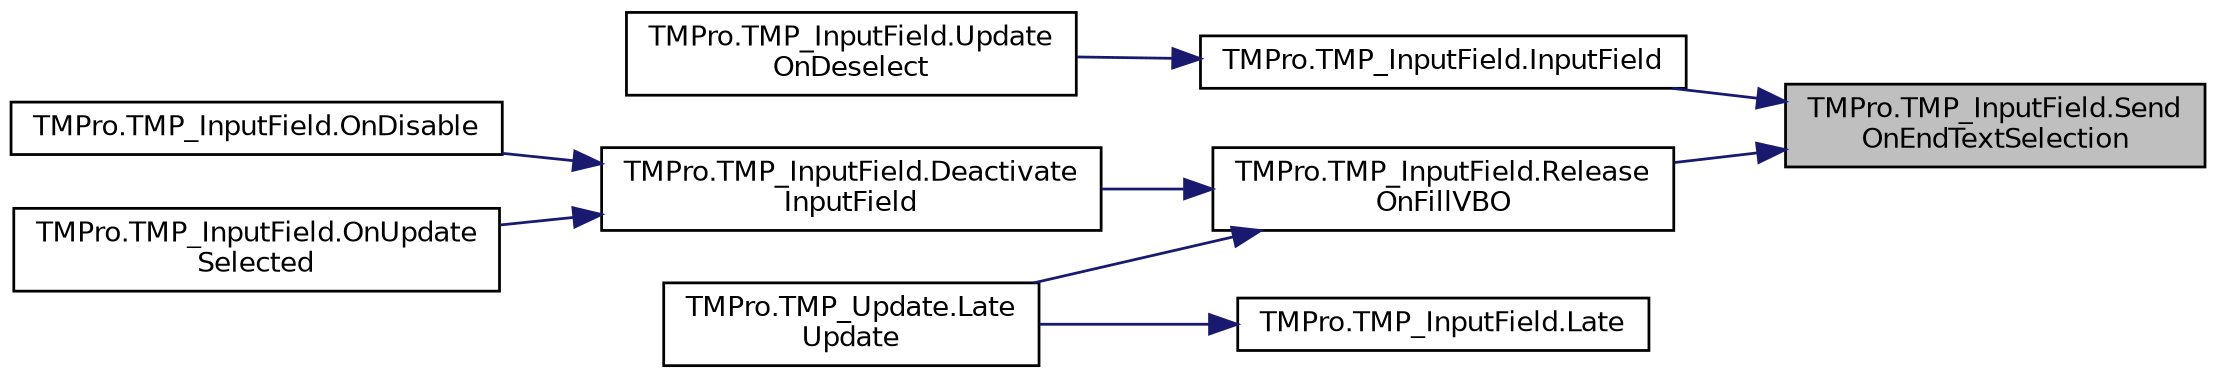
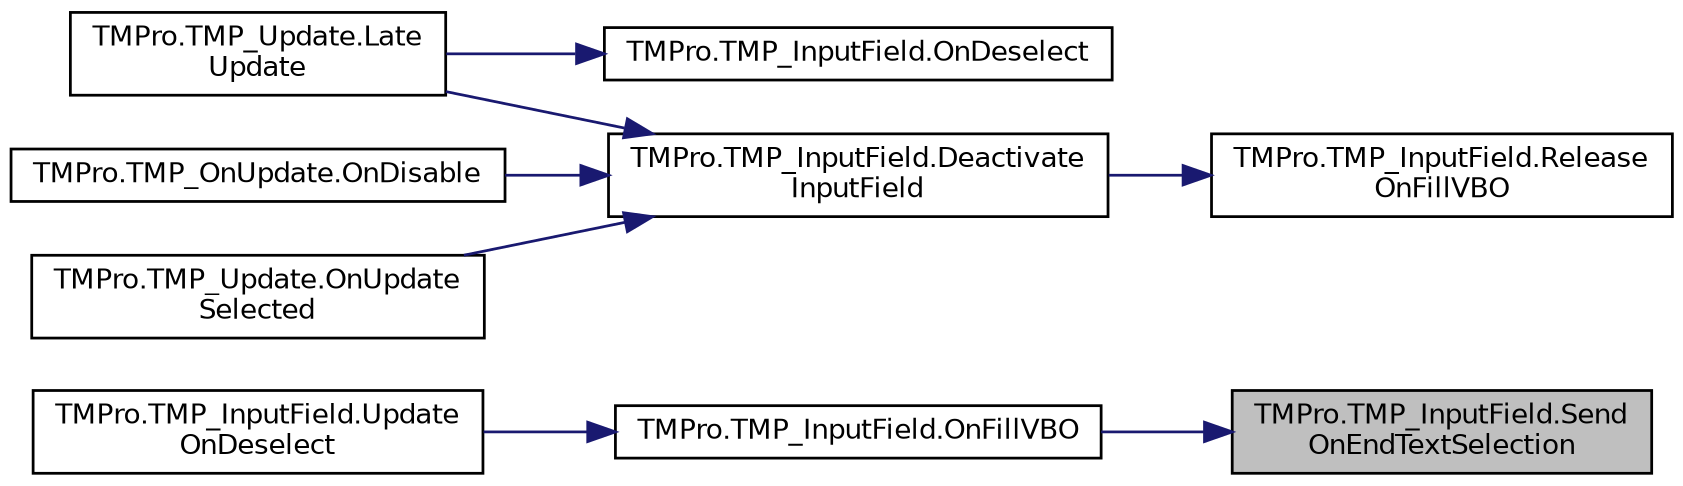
(1443, 62) -> (858, 432)
(257, 128) -> (258, 175)
(1716, 158) -> none
(257, 250) -> (258, 297)
(1133, 260) -> (535, 110)
(1443, 324) -> (858, 54)
